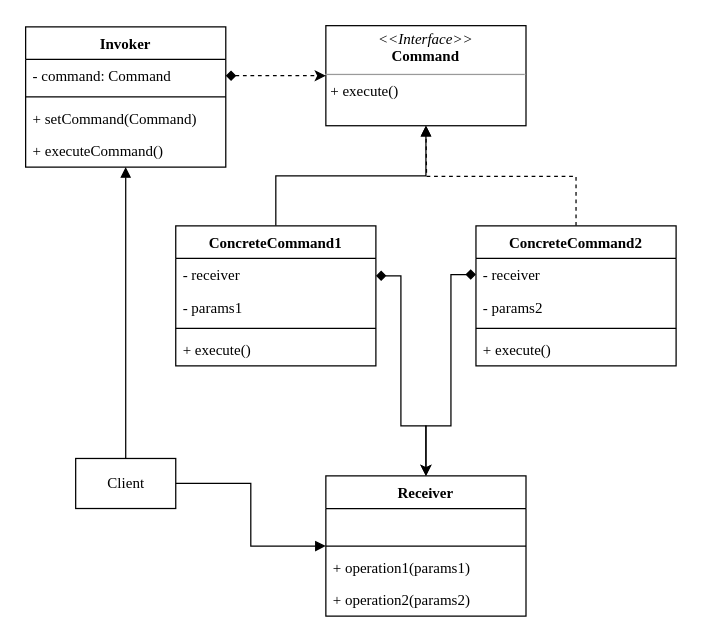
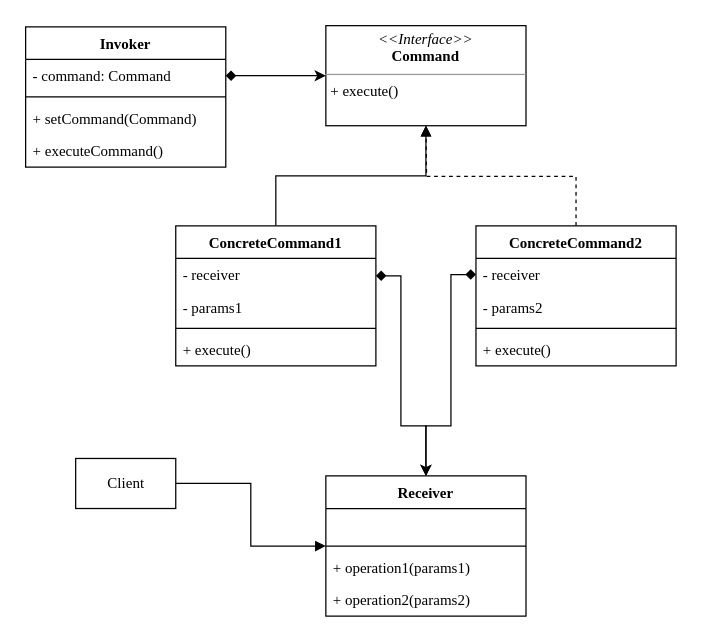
(277, 76) -> (277, 76)
(126, 318) -> none
